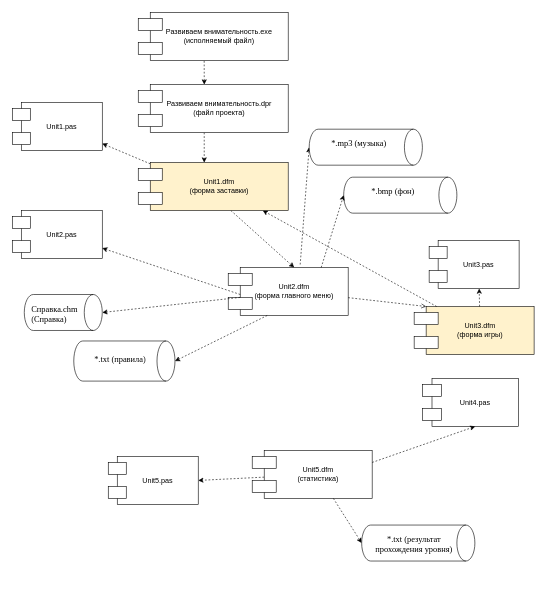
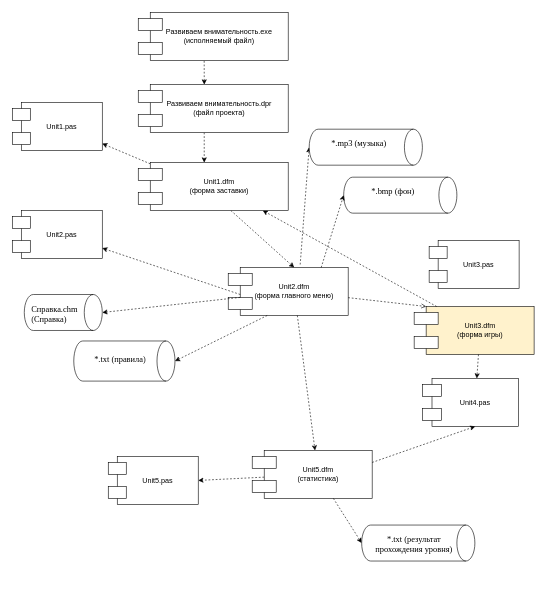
(219, 186) -> (219, 186)
(480, 299) -> (478, 364)
none -> (312, 428)
